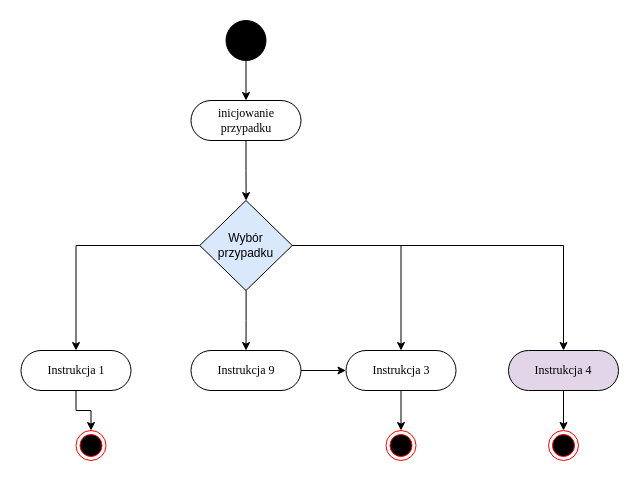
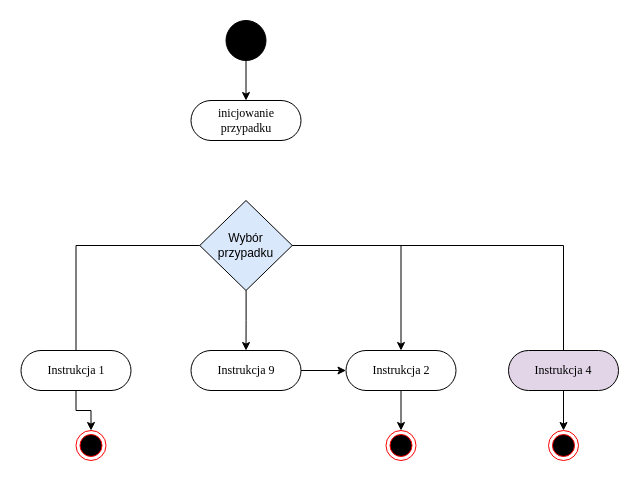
(246, 167) -> none
(76, 342) -> (76, 344)
(564, 342) -> (564, 344)
(402, 371) -> (402, 371)
